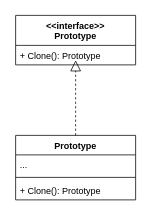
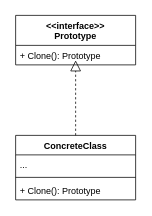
(75, 146) -> (75, 146)
